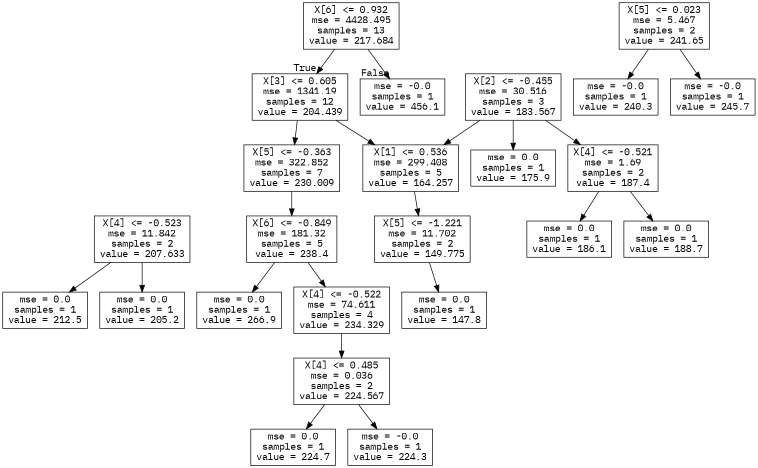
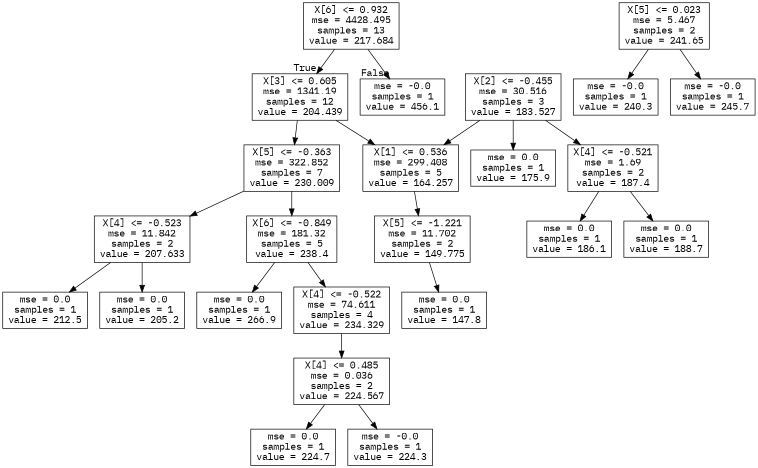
(513, 97) -> (513, 97)
none -> (220, 202)
